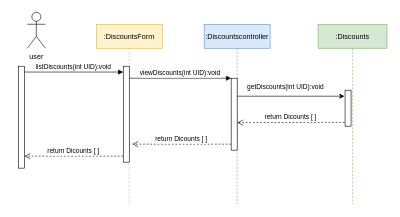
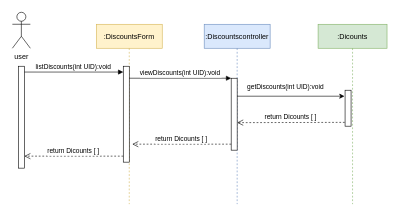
(36, 30) -> (21, 30)
(353, 37) -> (353, 37)
